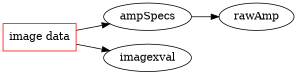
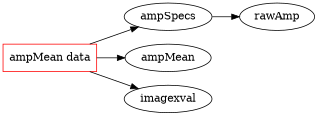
(40, 37) -> (50, 58)
none -> (168, 58)
